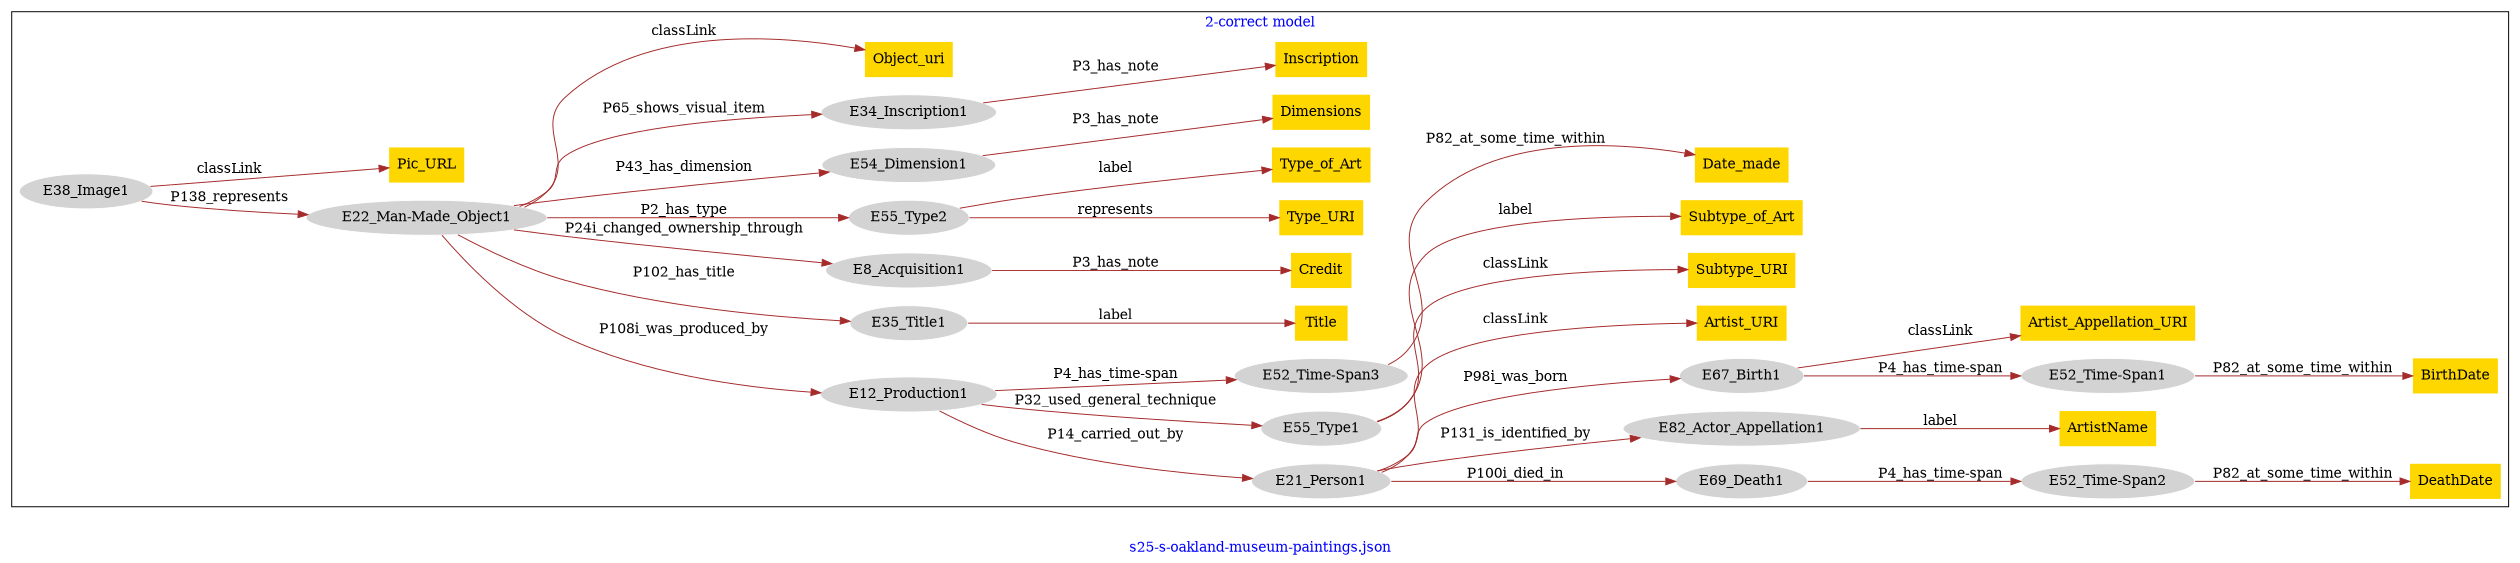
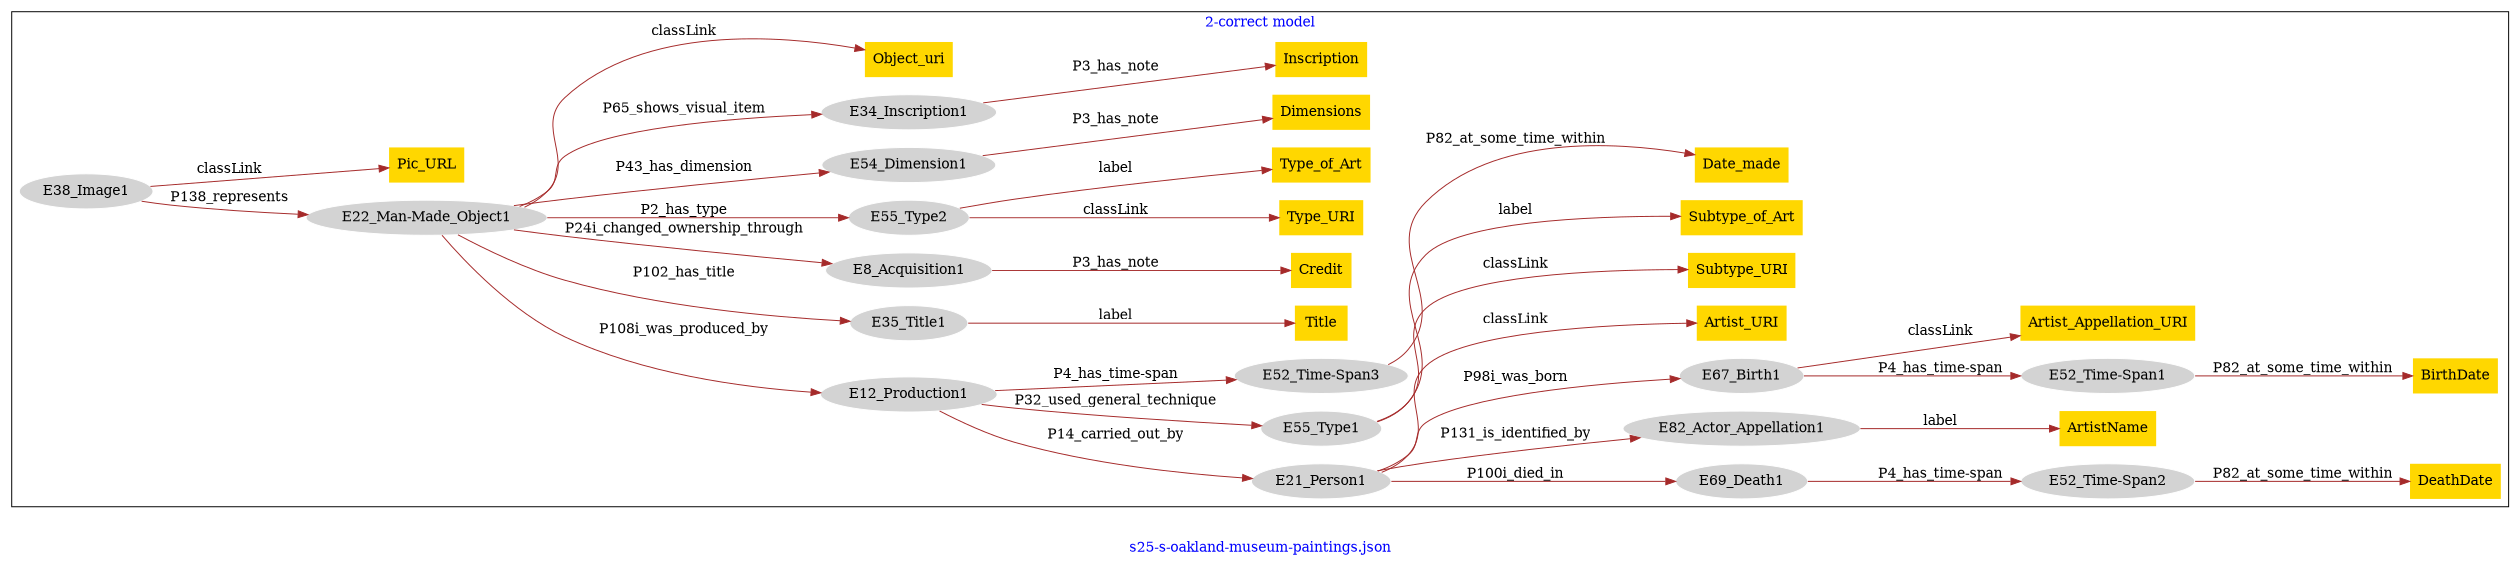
(1116, 210) -> (1116, 210)
